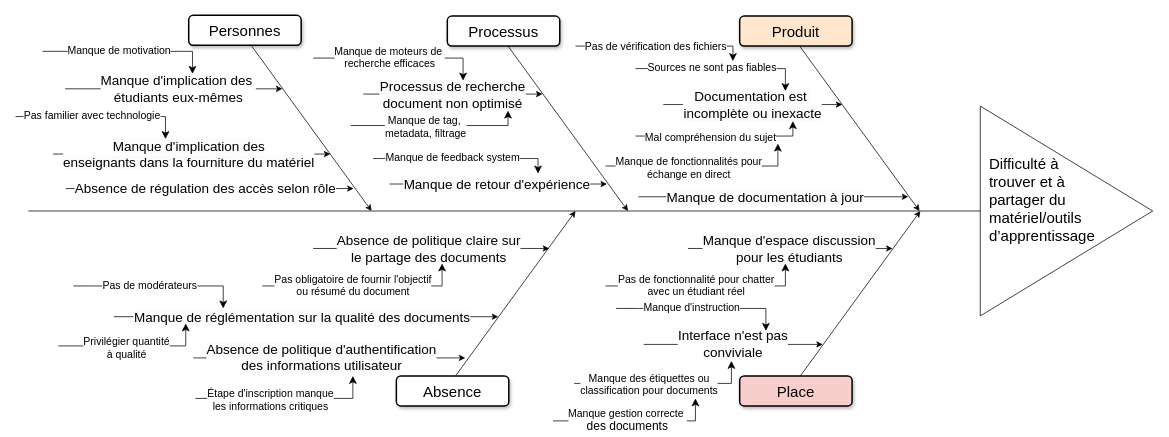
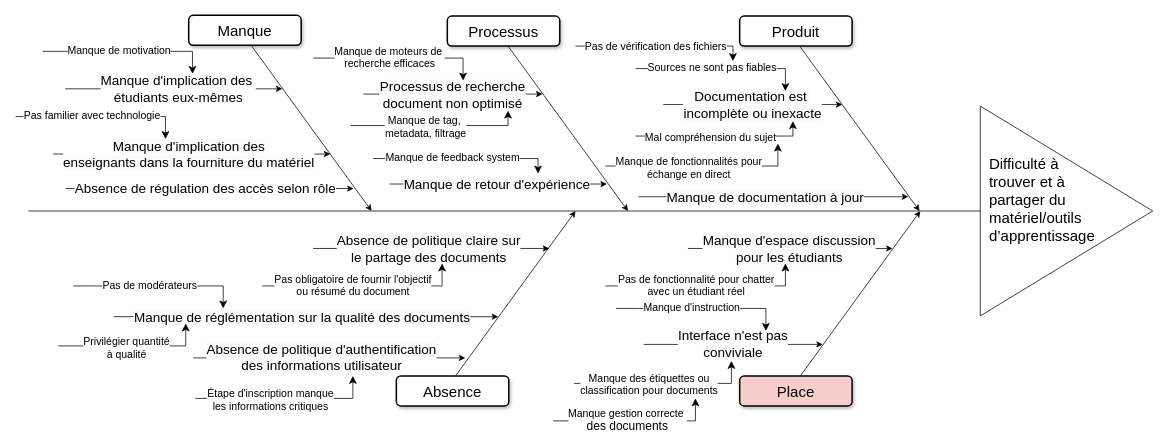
(245, 30) -> (245, 30)
(796, 31) -> (796, 31)
